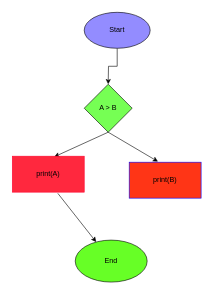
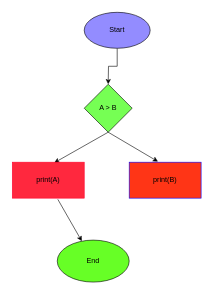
(48, 174) -> (48, 180)
(111, 261) -> (93, 261)
